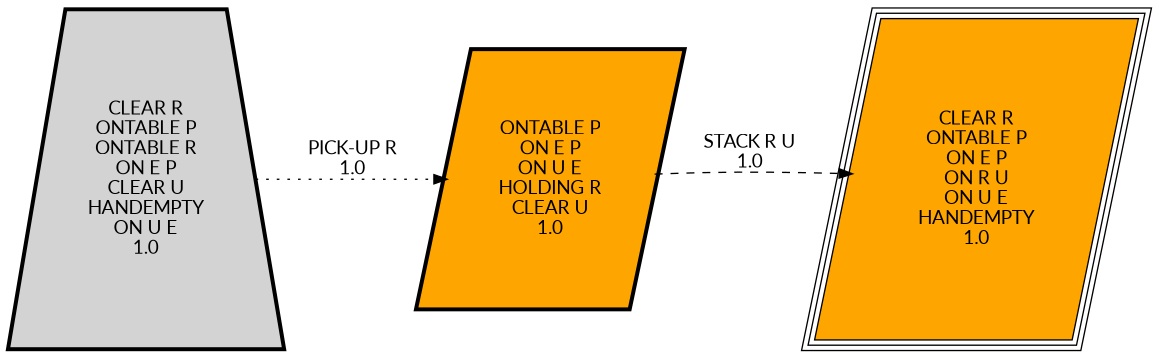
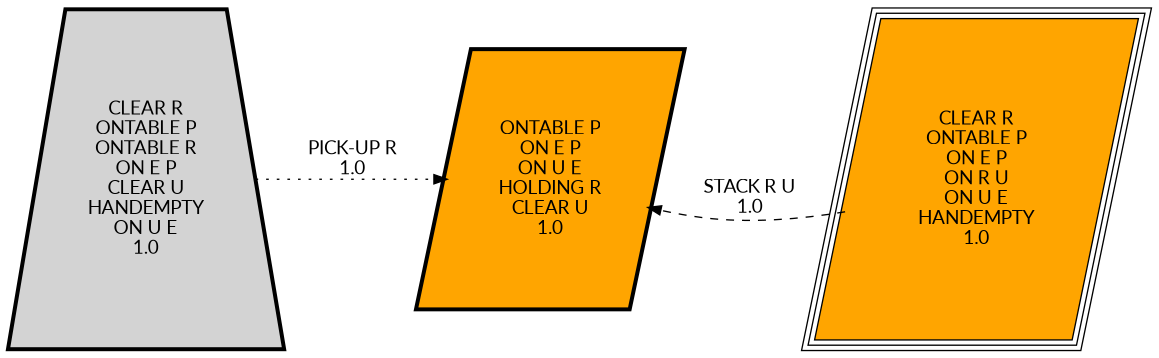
(747, 172) -> (753, 220)
